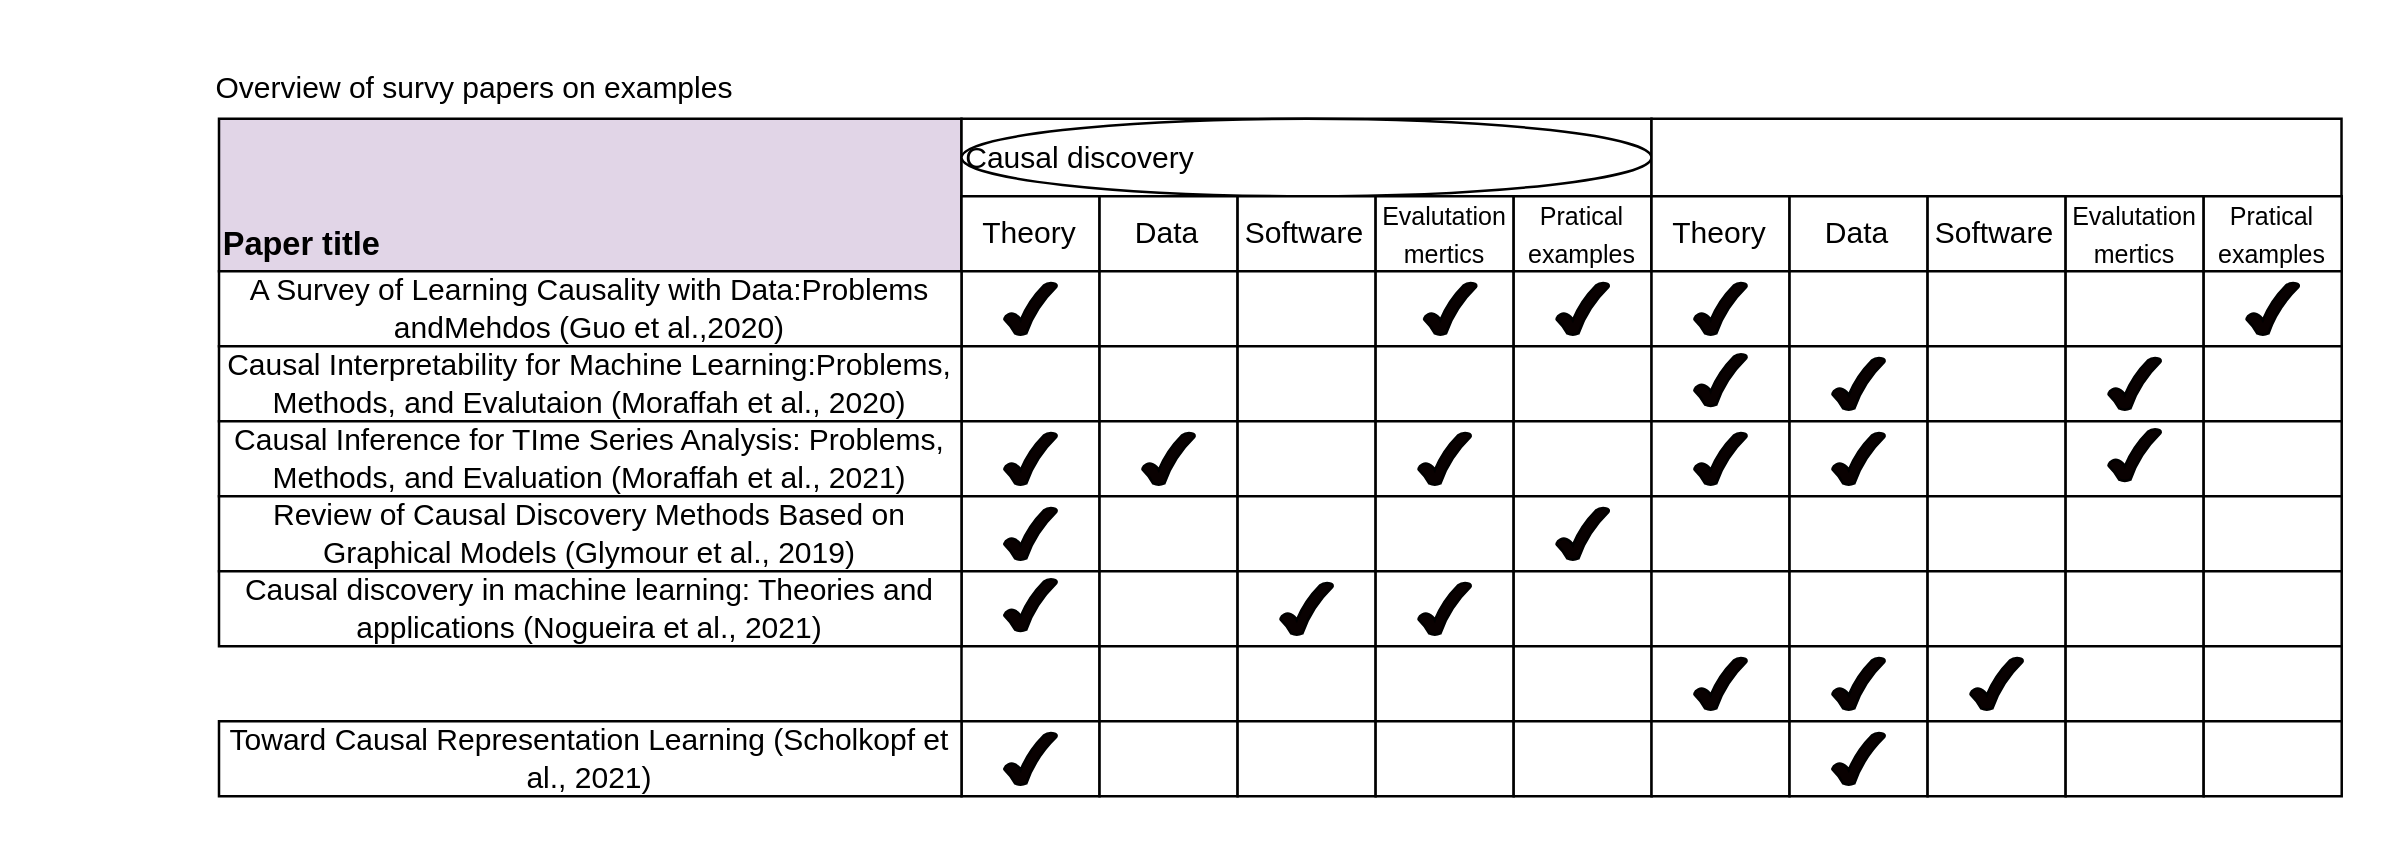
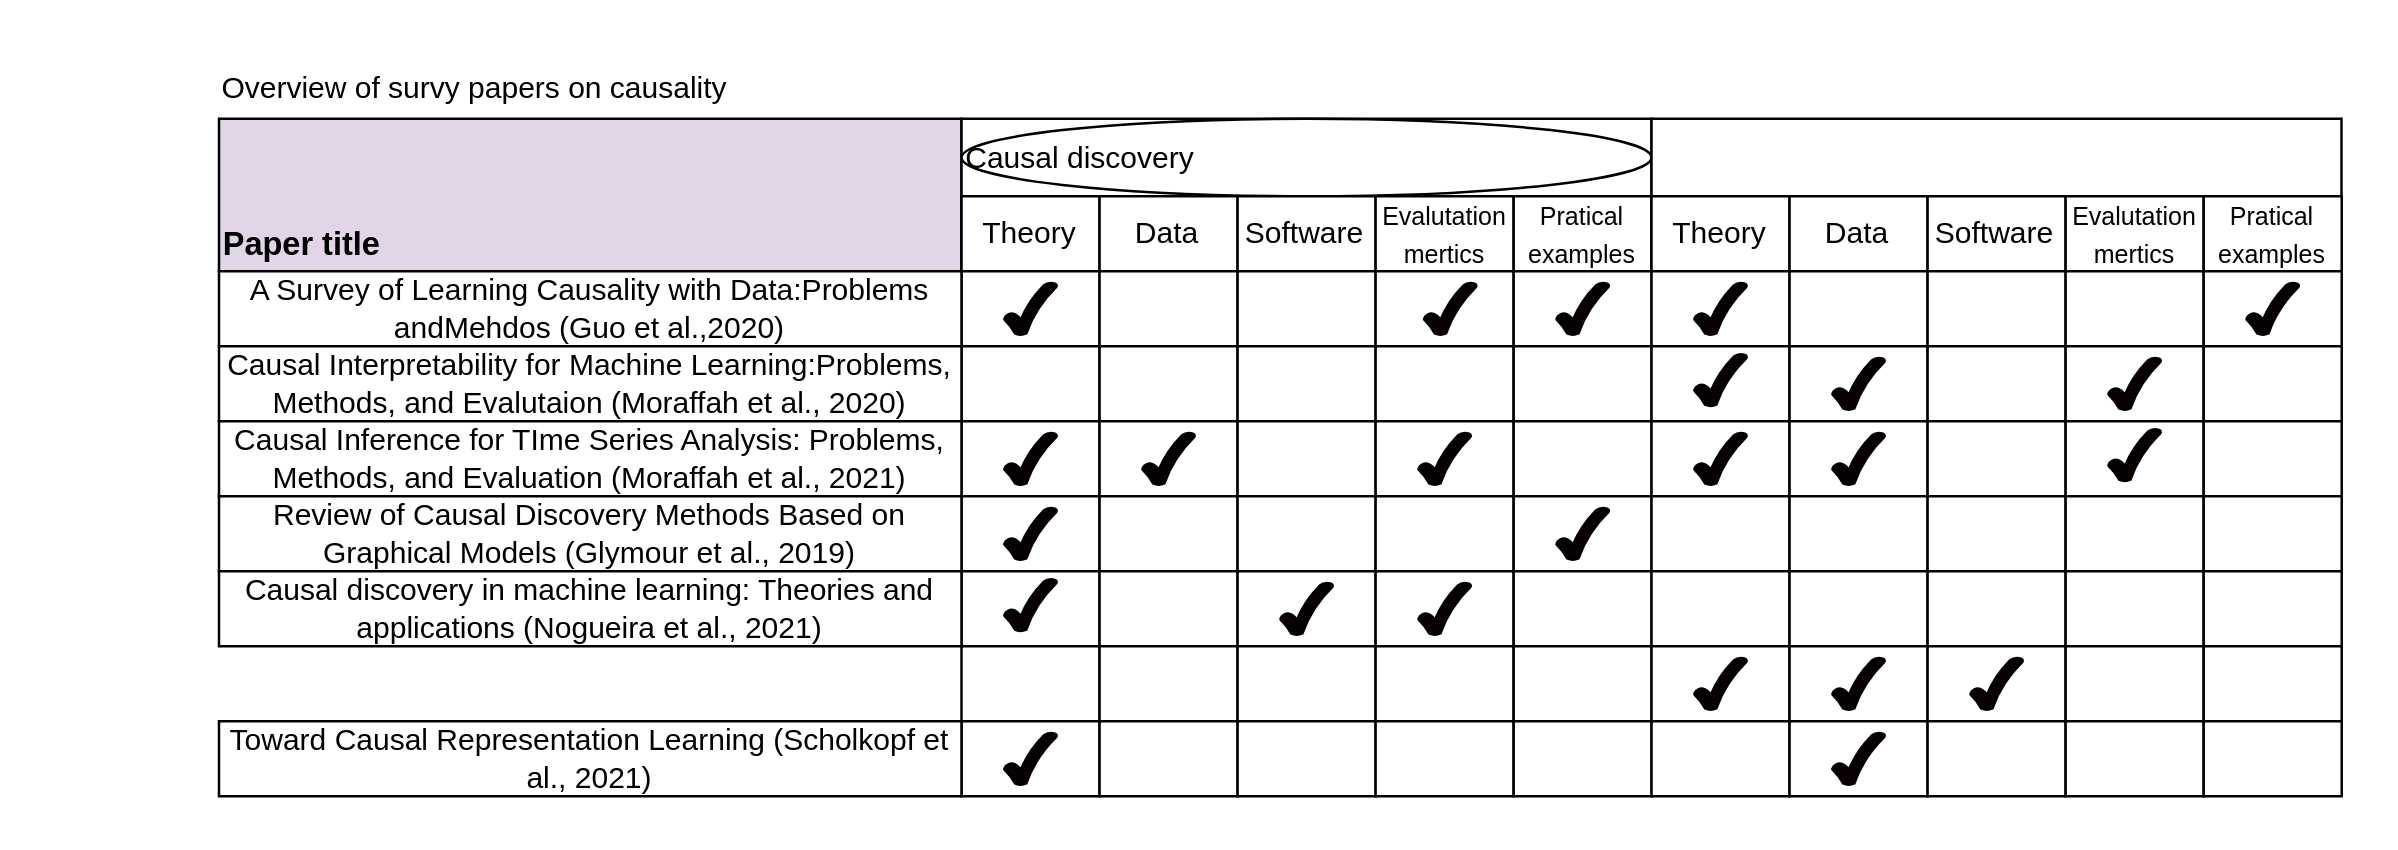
(475, 89) -> (475, 89)
